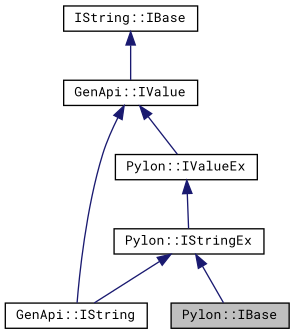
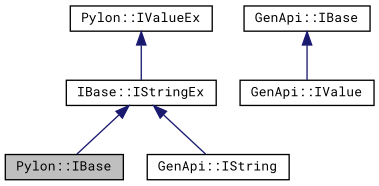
(131, 19) -> (307, 19)
(163, 135) -> none
(90, 208) -> none
(189, 241) -> (141, 93)
